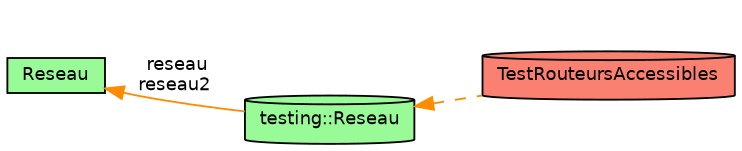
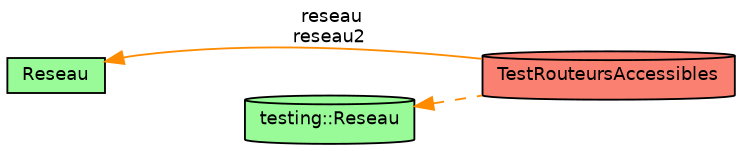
(184, 103) -> (303, 48)
